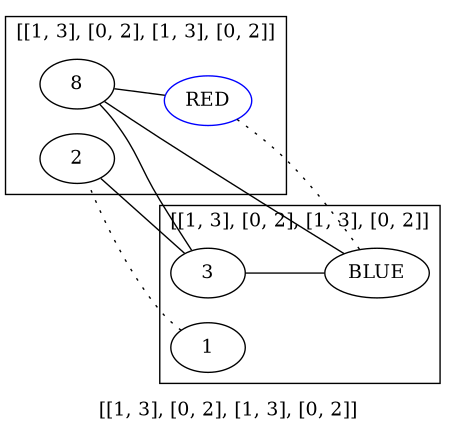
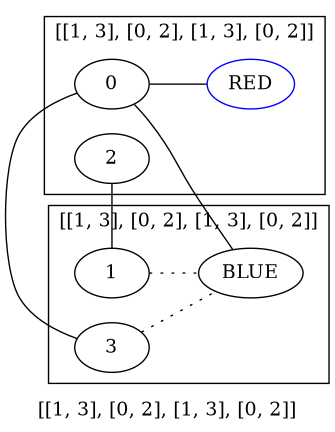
(77, 84) -> (112, 84)
(304, 179) -> (174, 273)
(143, 216) -> none
(126, 262) -> (112, 216)
(285, 273) -> (179, 312)
